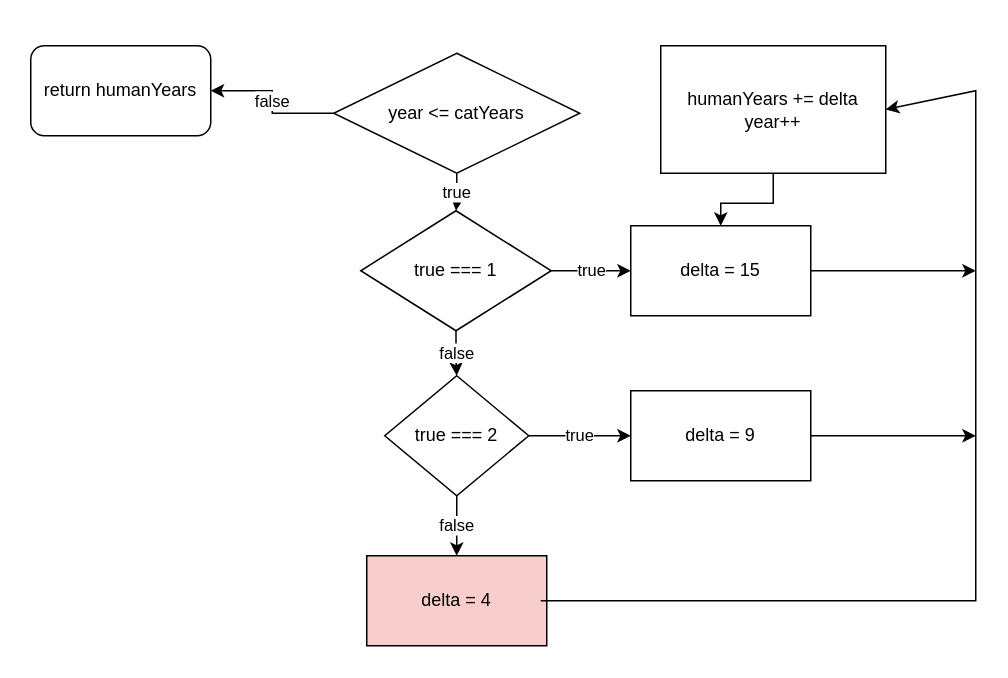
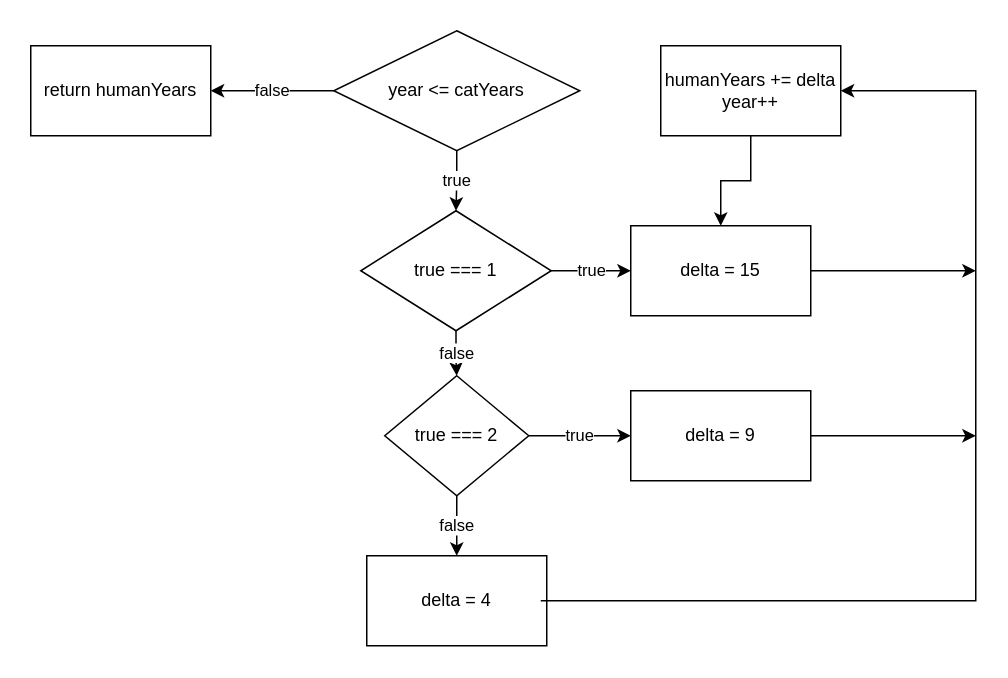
(121, 91) -> (121, 91)
(773, 110) -> (751, 91)
(457, 113) -> (457, 91)
(457, 601) -> (457, 601)
